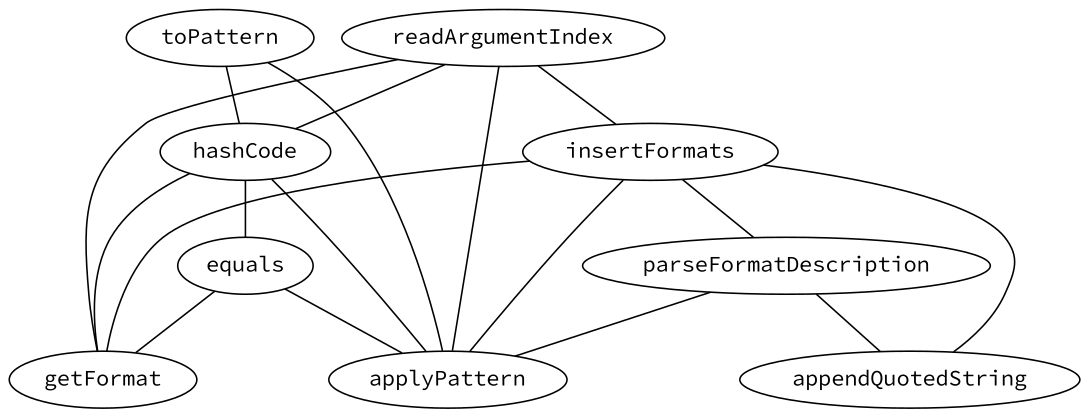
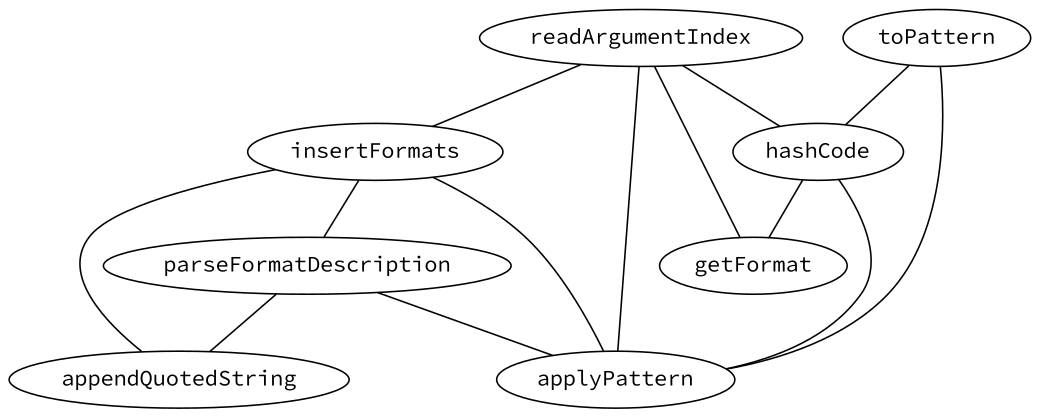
(266, 198) -> none
(245, 266) -> none
